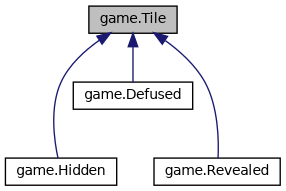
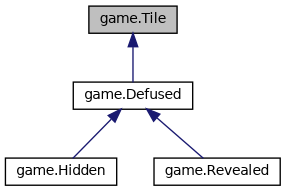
(58, 91) -> (92, 139)
(209, 92) -> (180, 138)
